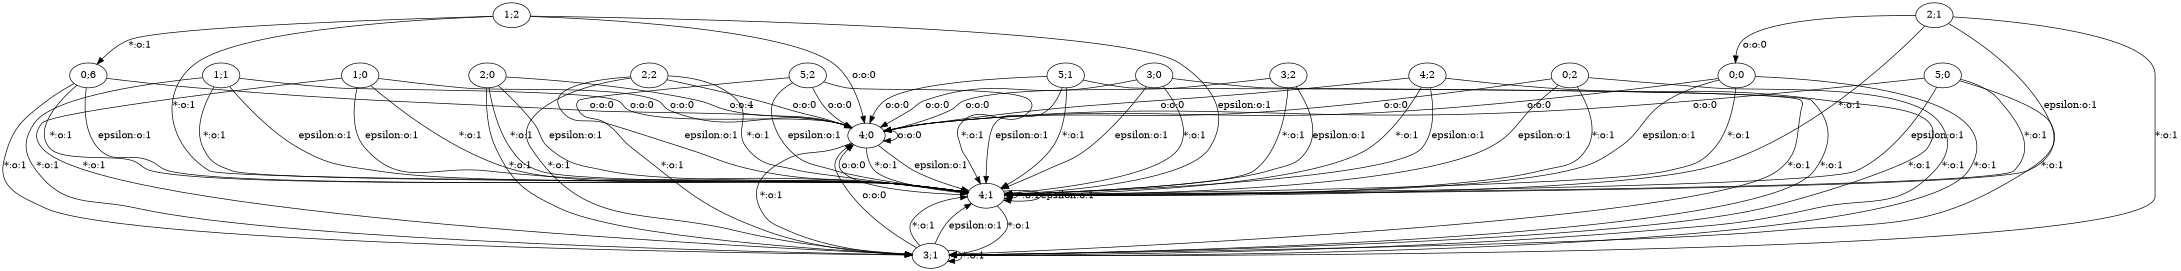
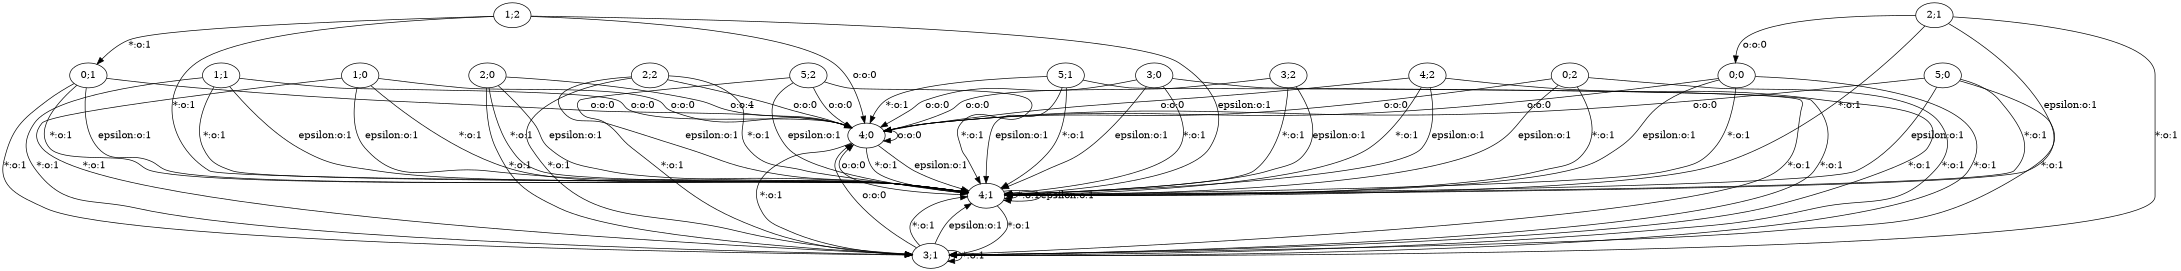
(88, 75) -> (88, 75)
(897, 105) -> (898, 105)
